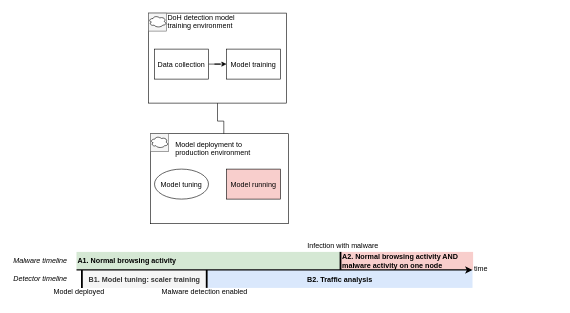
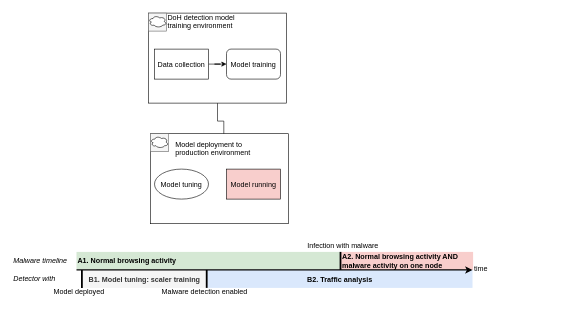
(254, 64) -> (254, 64)
(44, 278) -> (38, 278)
